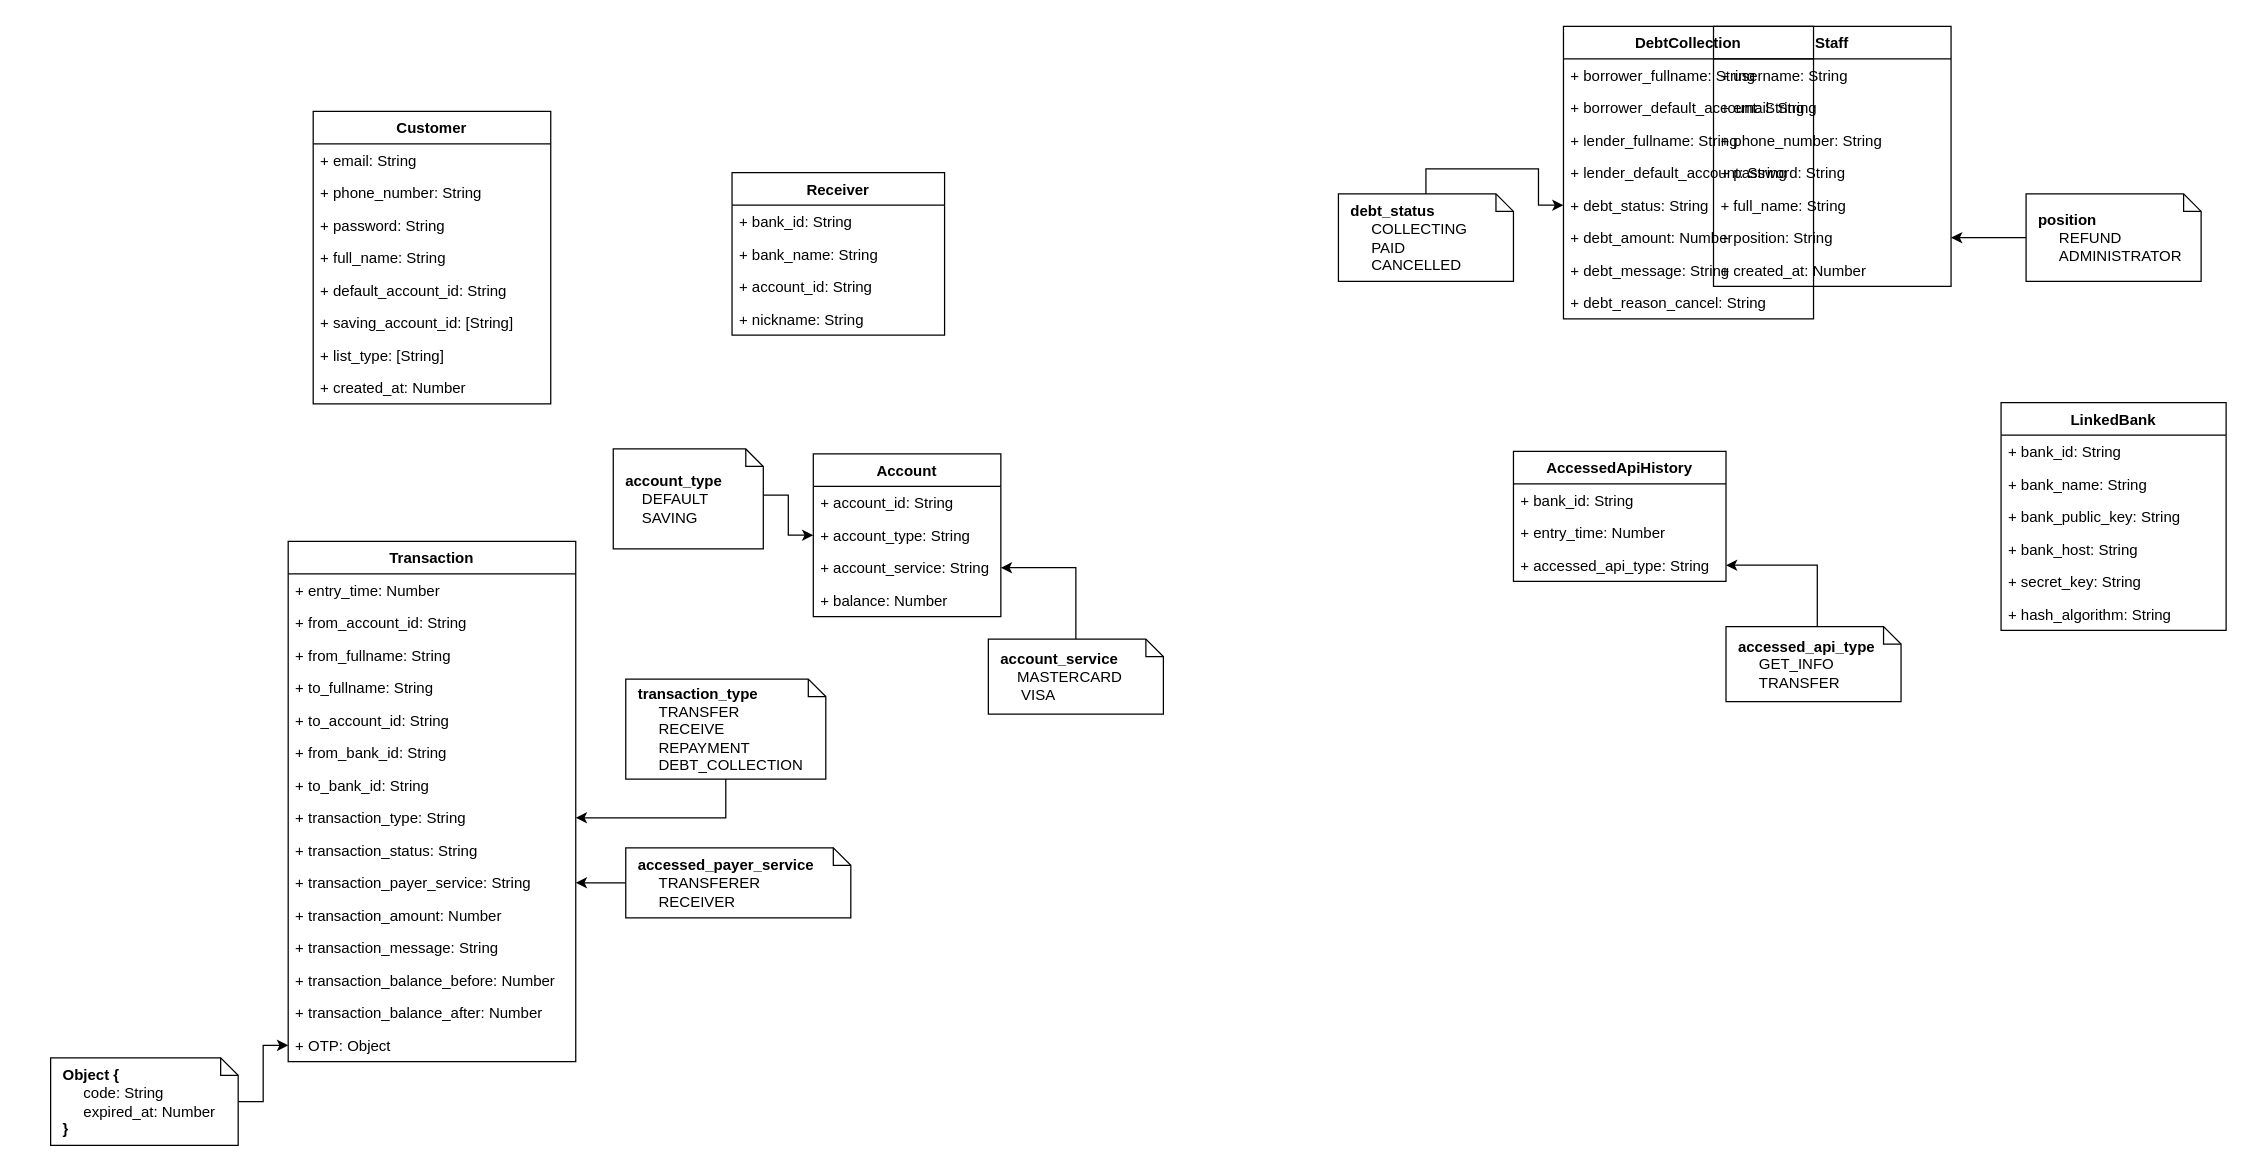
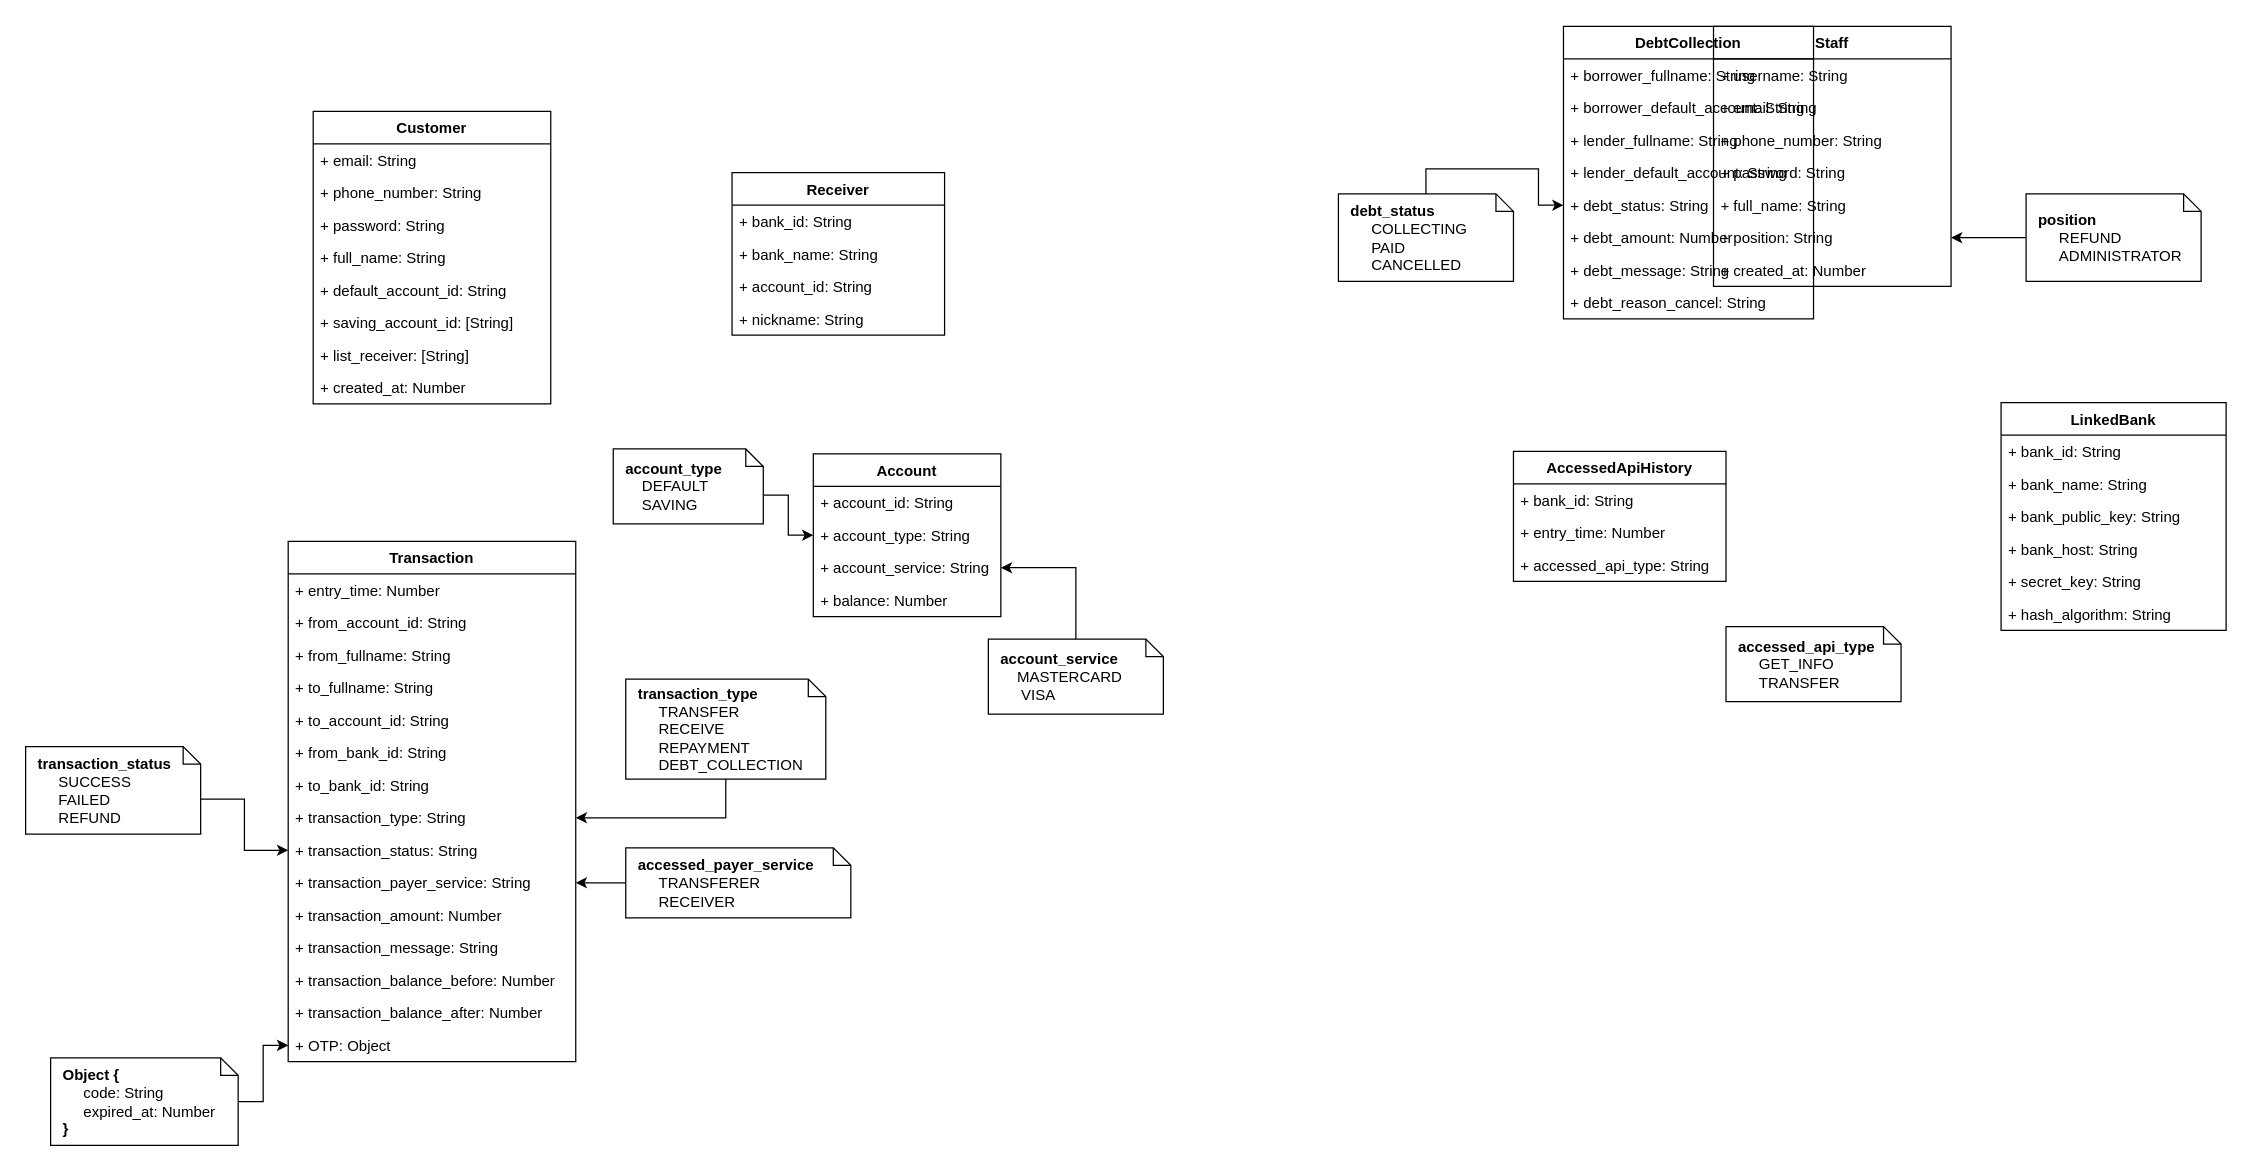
(397, 356) -> (411, 356)
(688, 499) -> (688, 486)
(1806, 565) -> none
none -> (113, 790)
none -> (244, 820)
